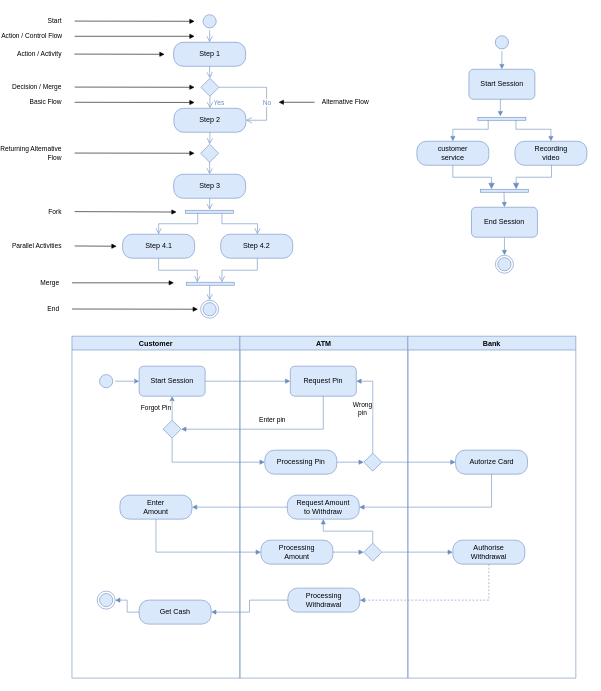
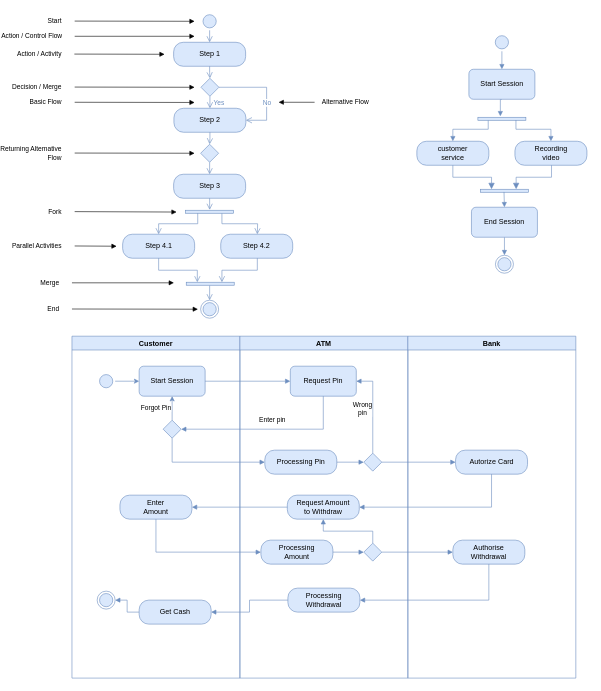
(445, 600) -> (445, 600)
